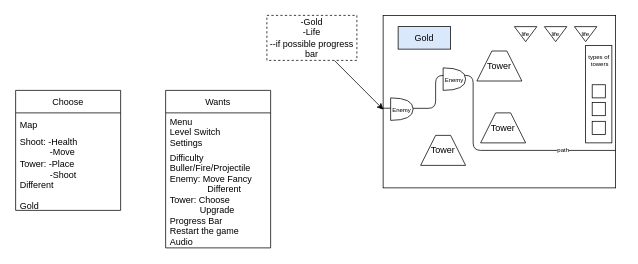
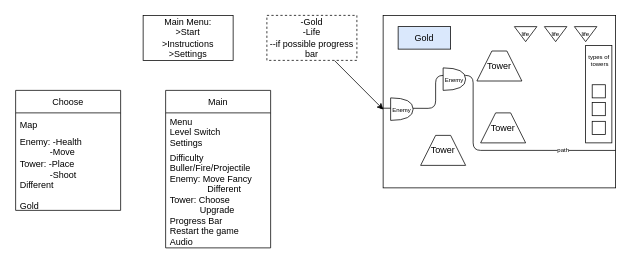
none -> (188, 38)
(218, 102) -> (218, 102)
(51, 142) -> (51, 142)
